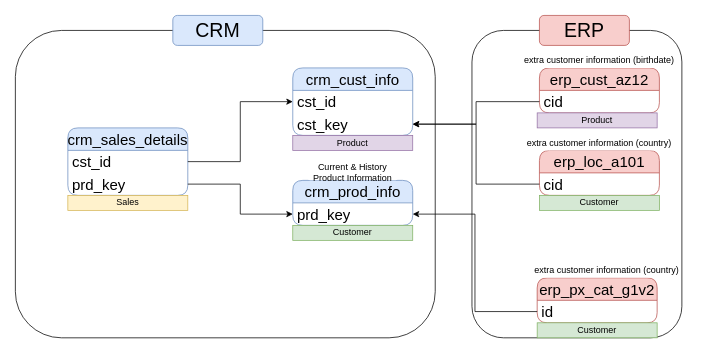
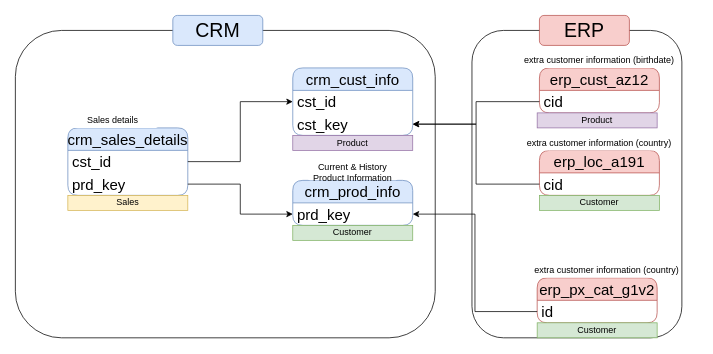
none -> (113, 120)
(600, 162) -> (600, 162)
